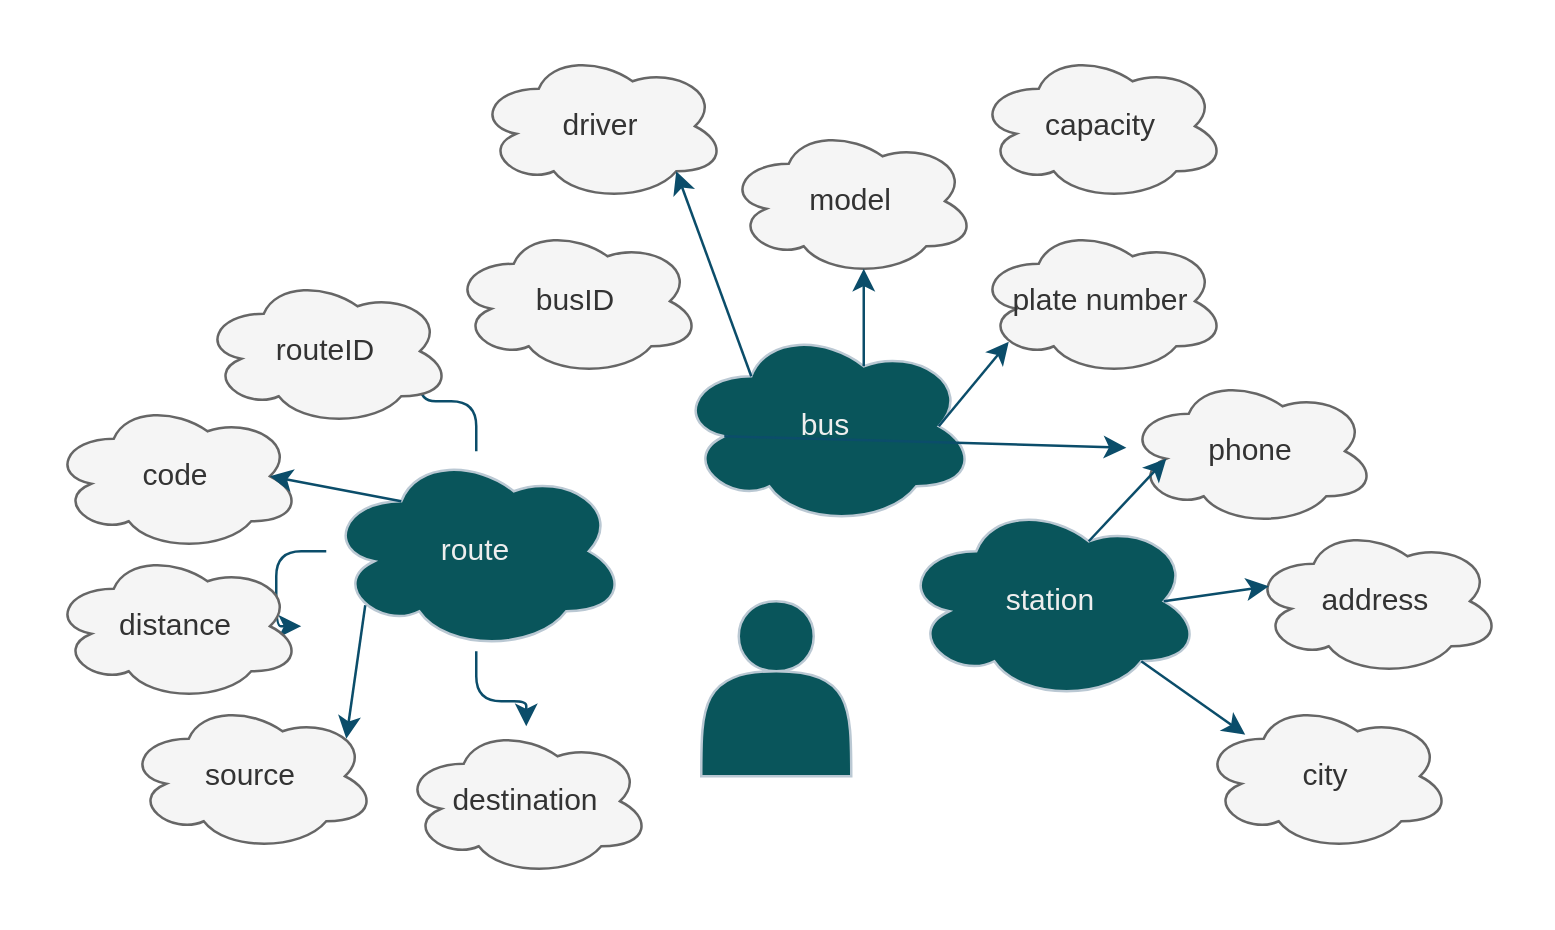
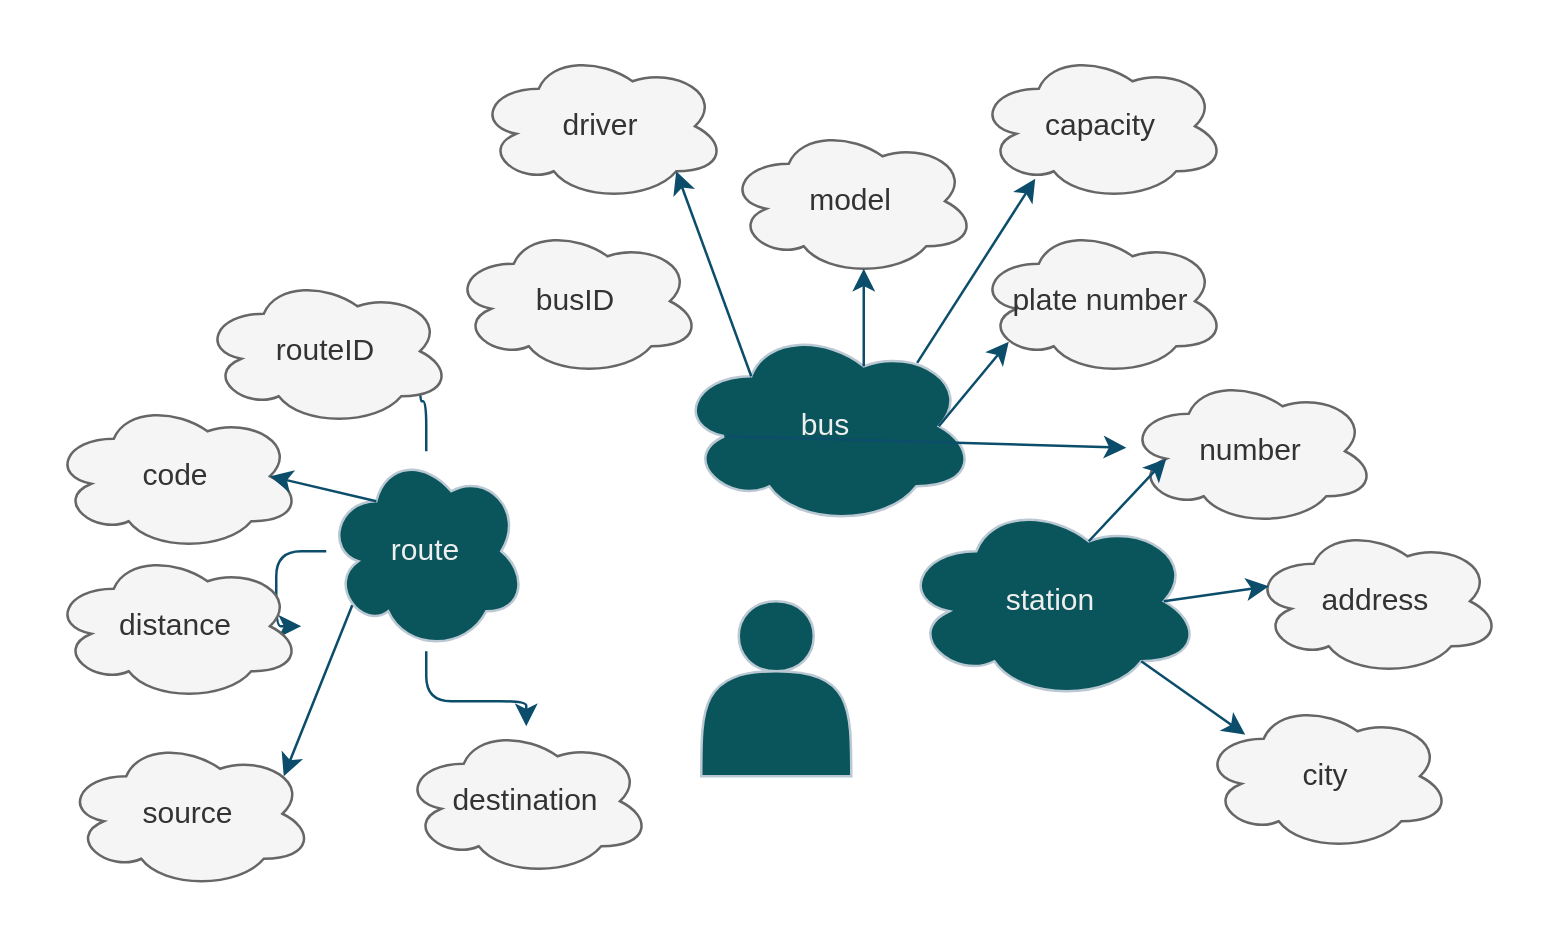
none -> (972, 278)
(1251, 451) -> (1251, 451)
(476, 551) -> (426, 551)
(251, 776) -> (189, 814)
